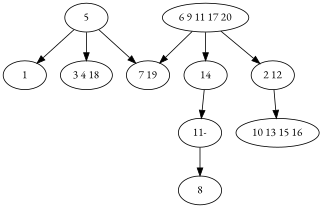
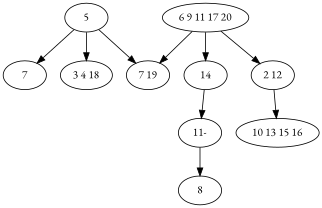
(25, 75) -> (25, 75)
